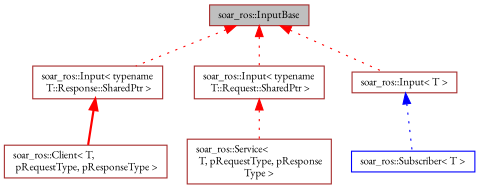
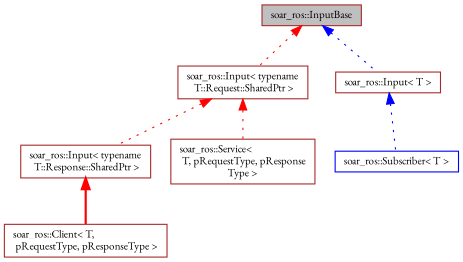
(181, 48) -> (159, 124)
(337, 51) -> (354, 52)
